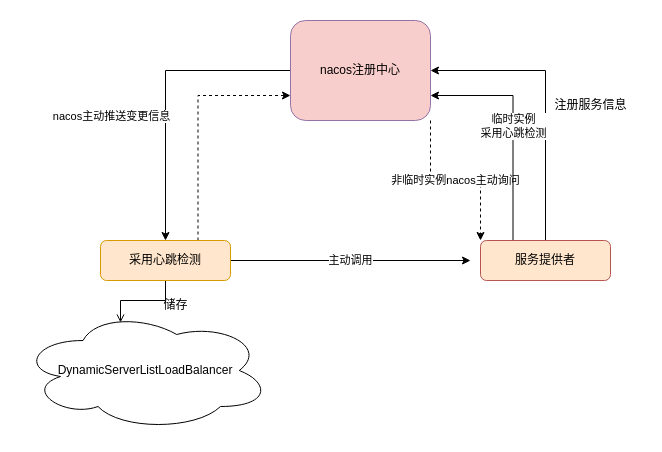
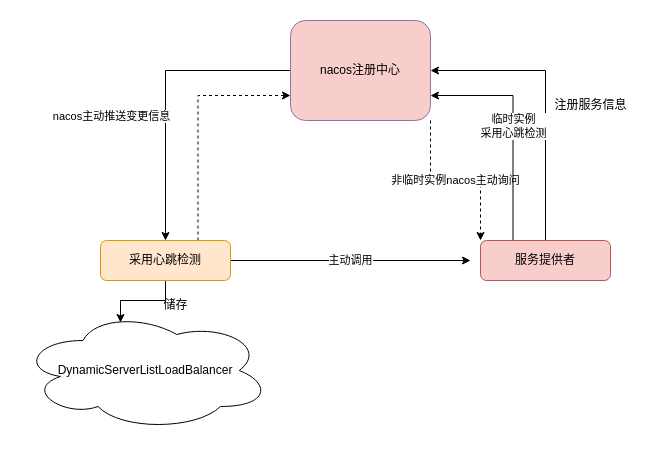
(546, 261) -> (546, 261)
(121, 316) -> (121, 314)
